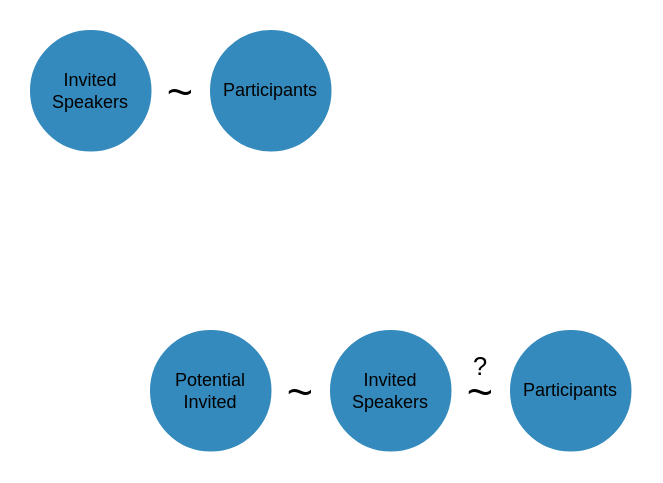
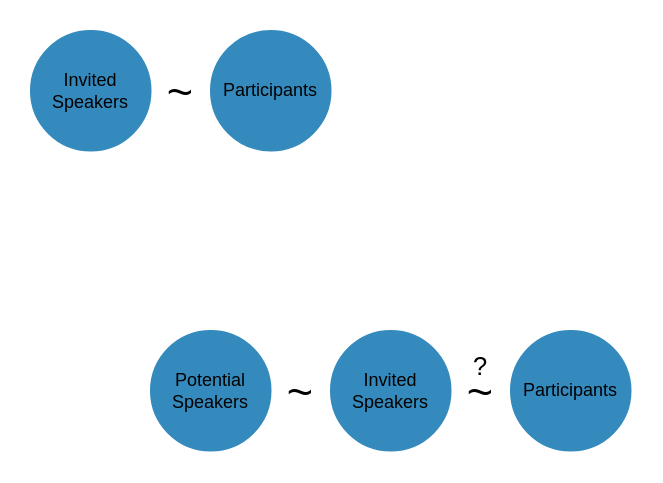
(211, 391) -> (211, 391)
